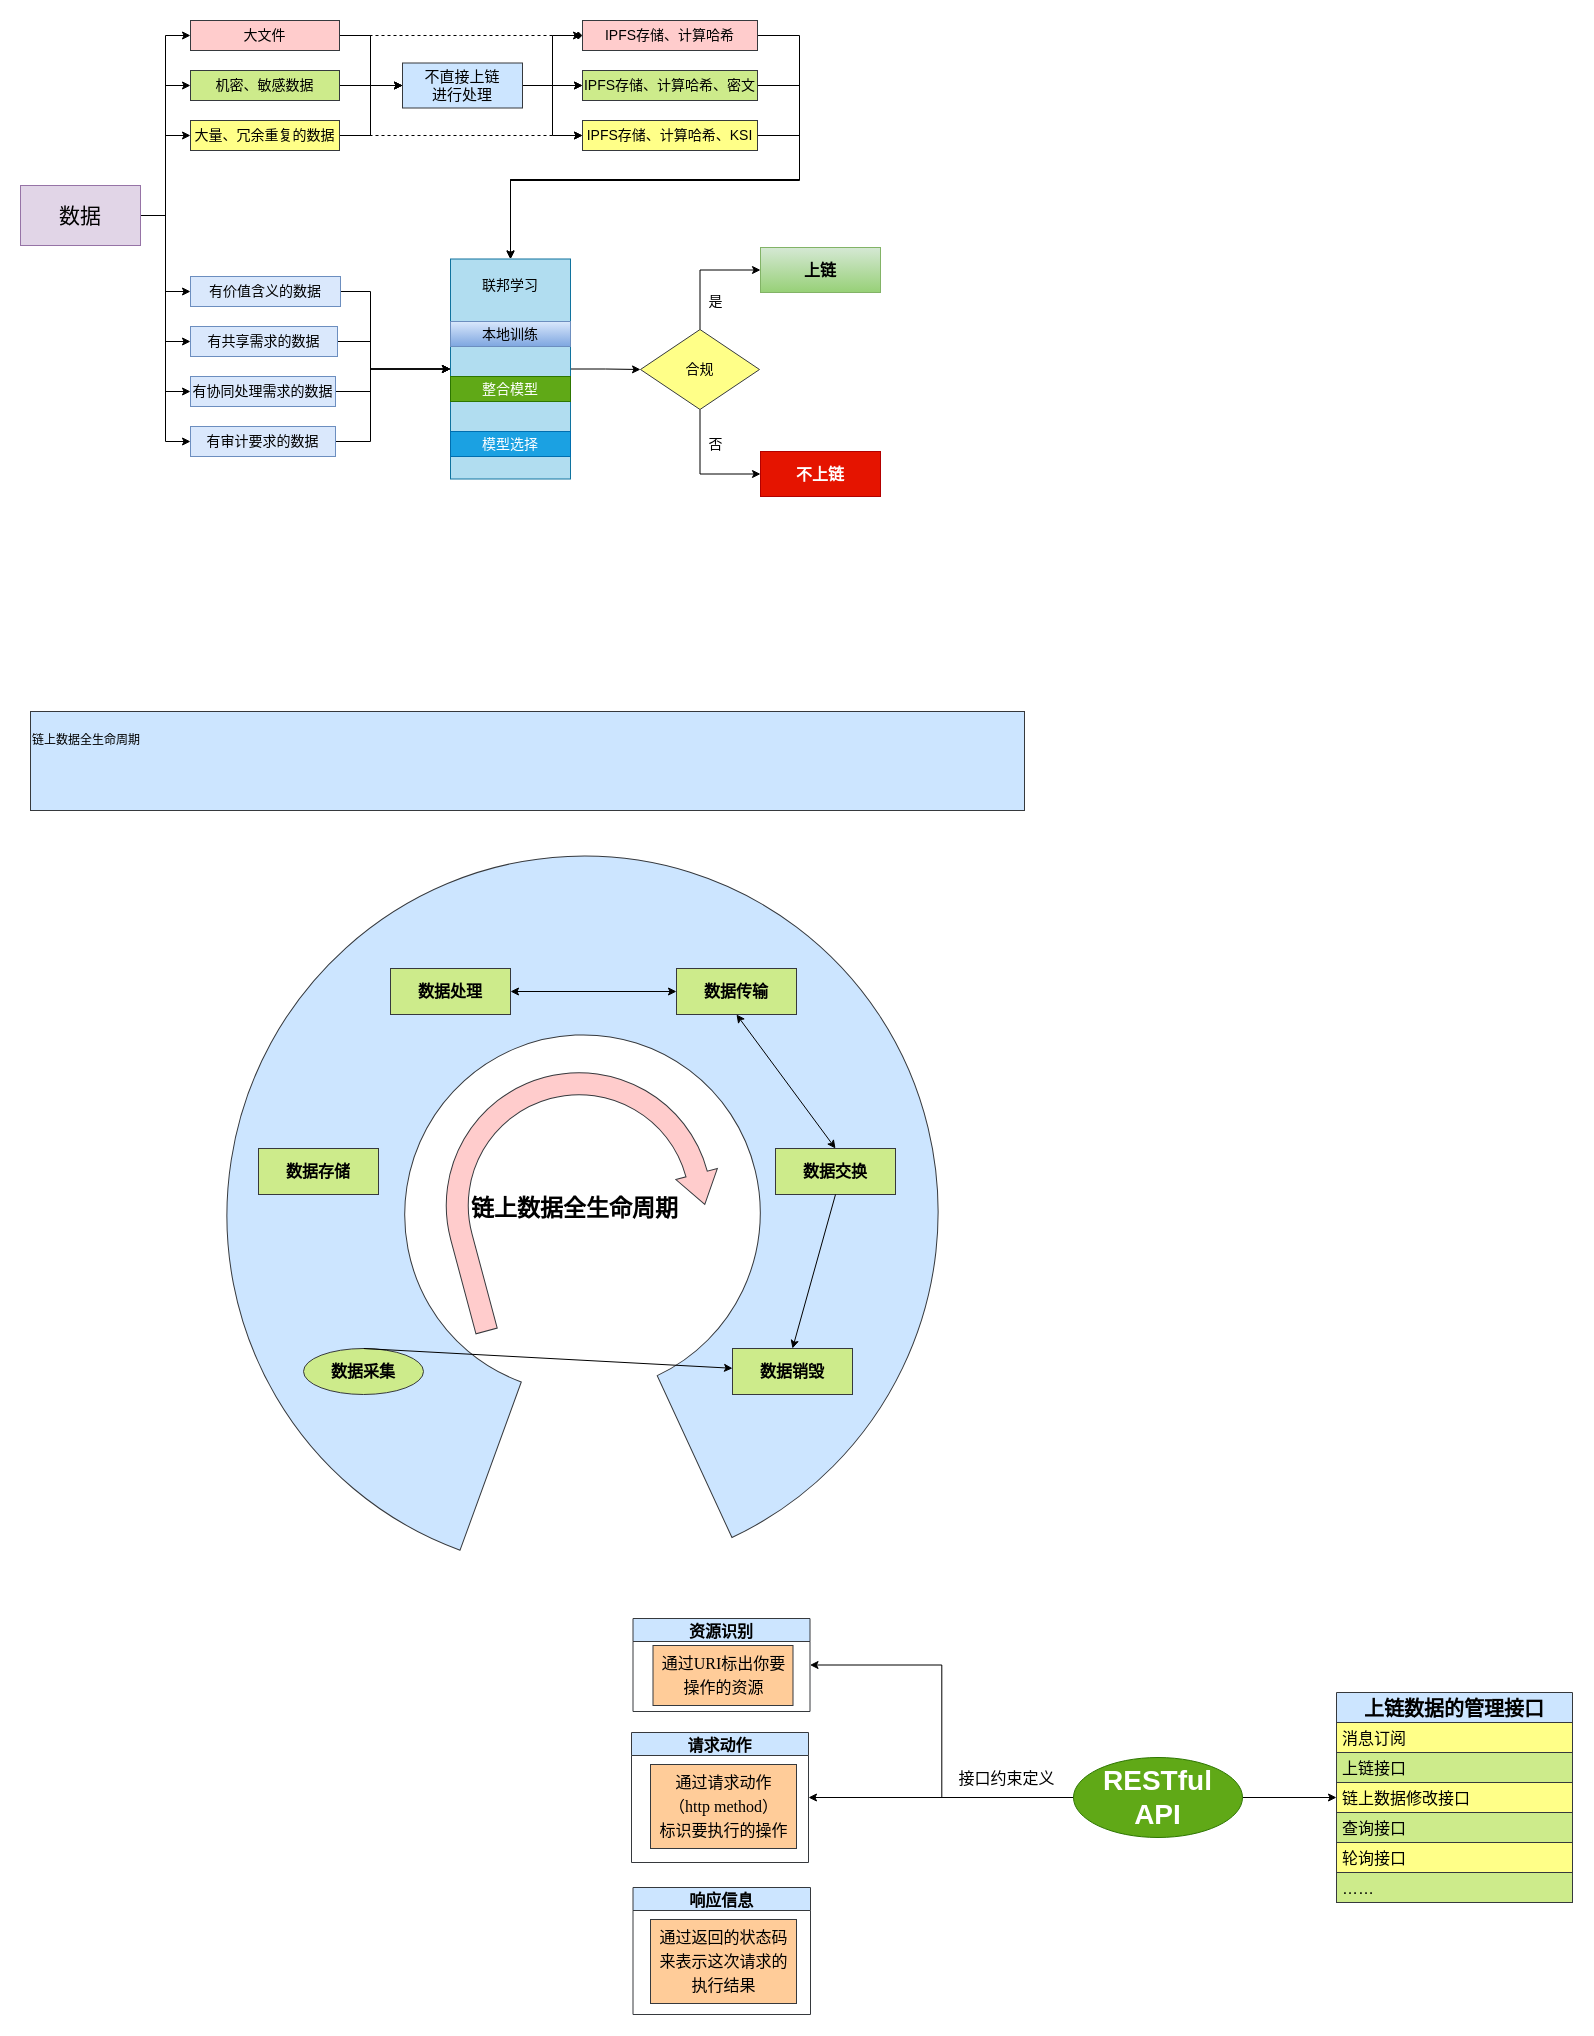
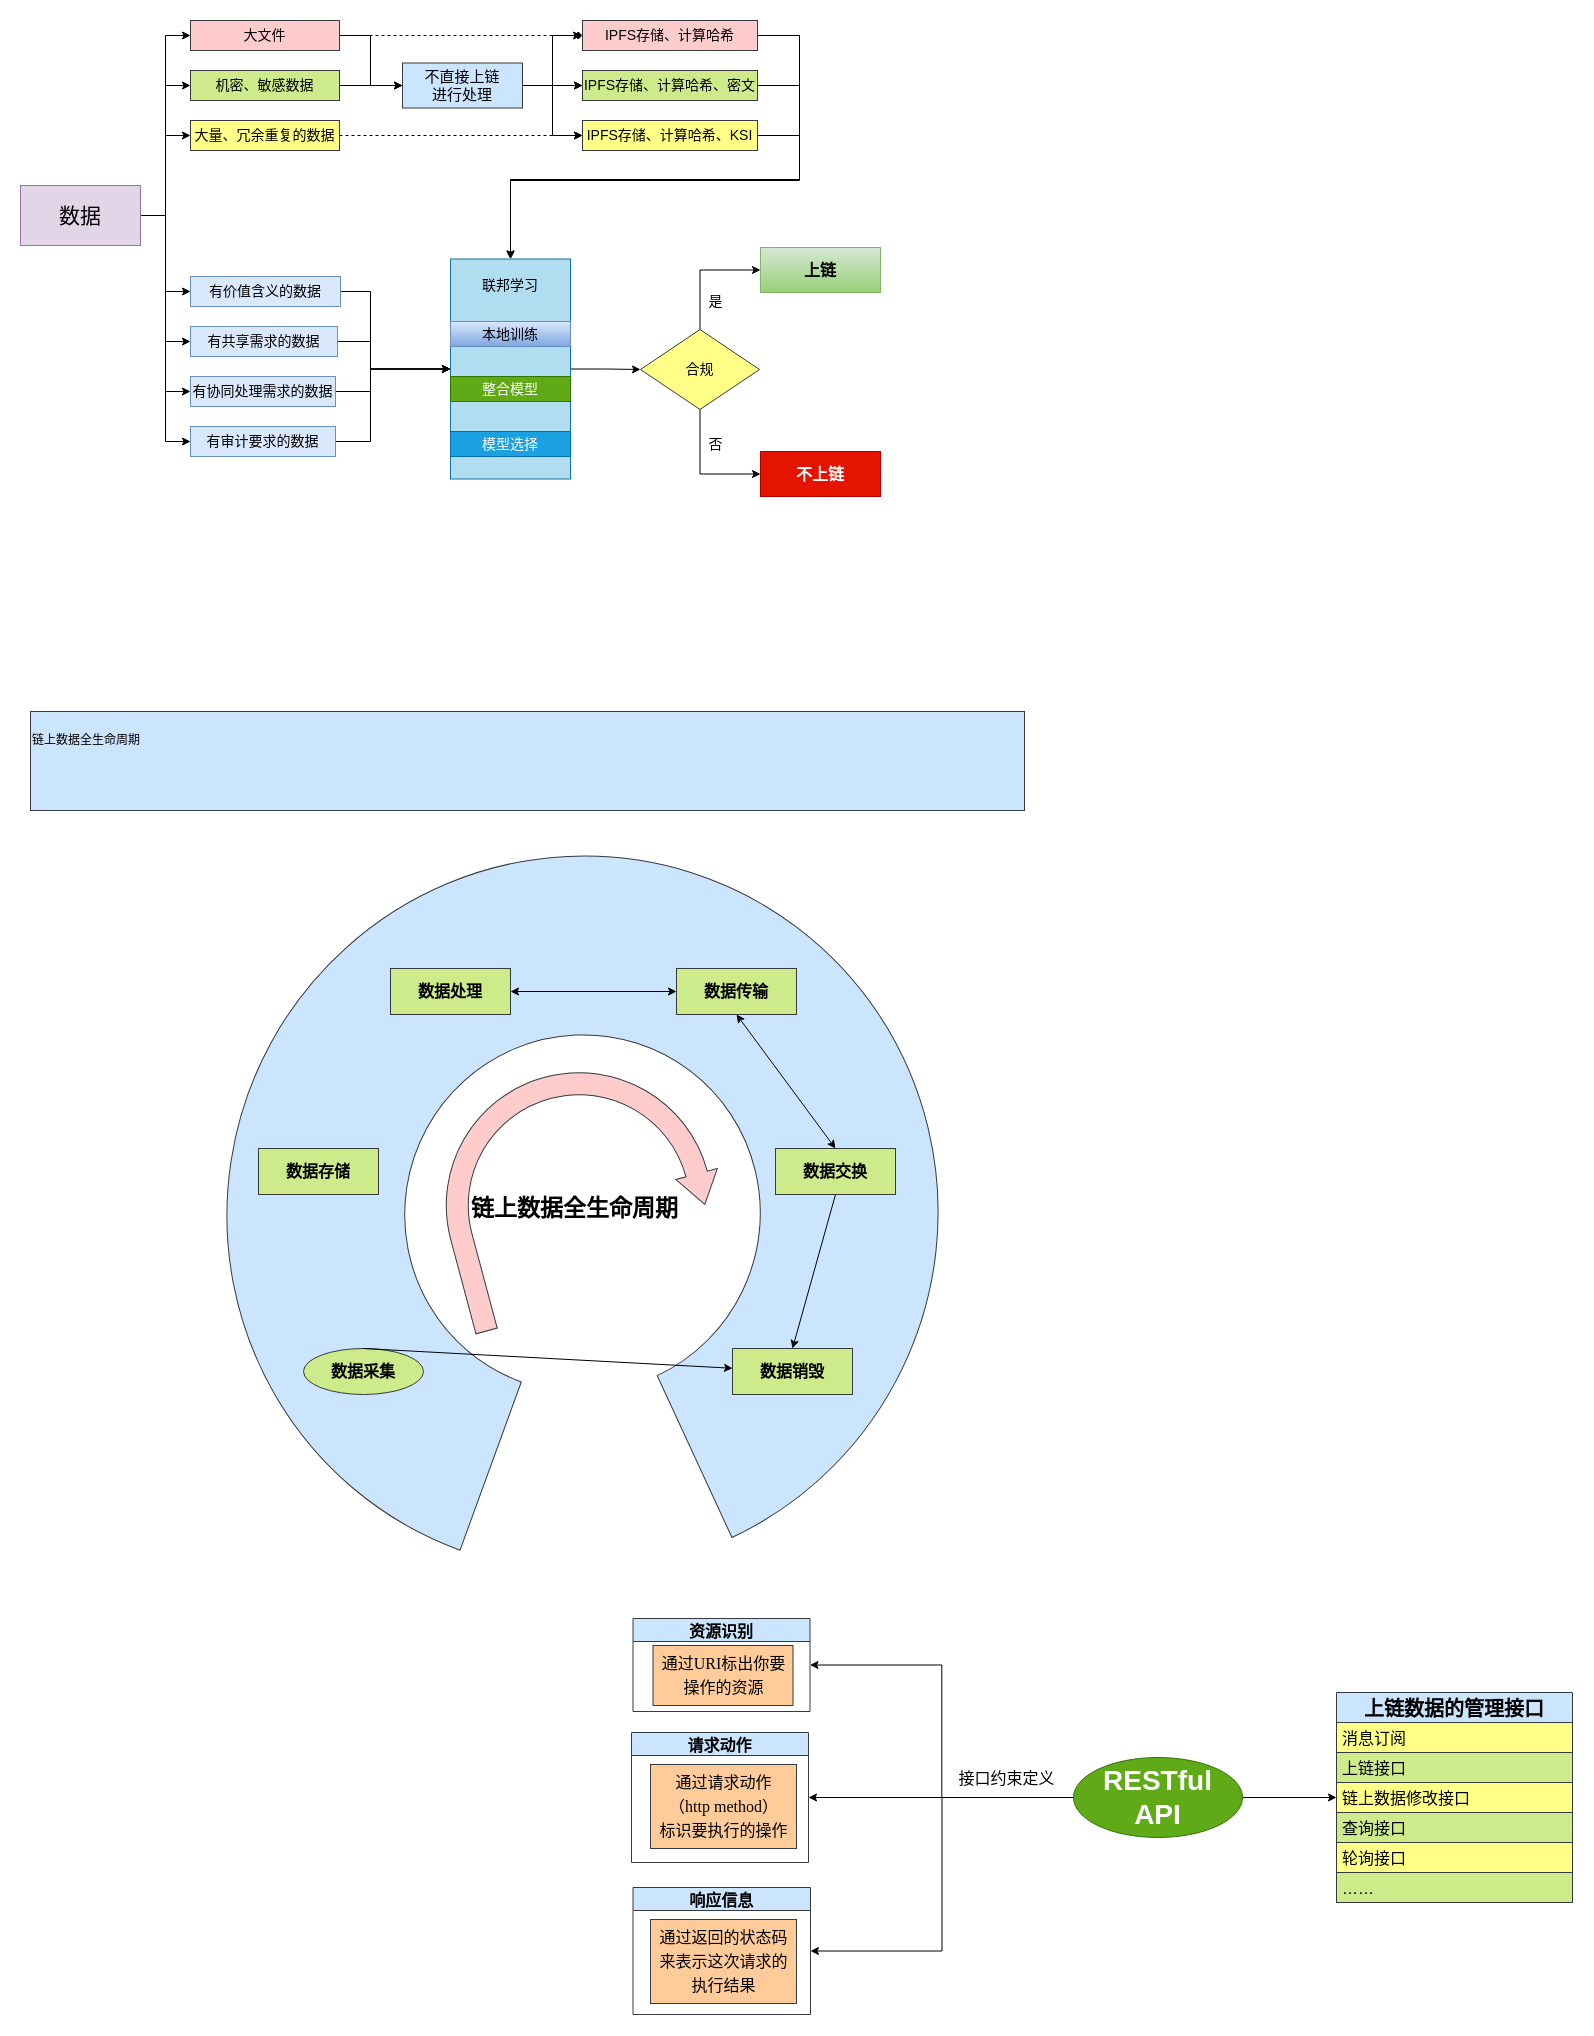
(371, 111) -> none
none -> (942, 1937)
